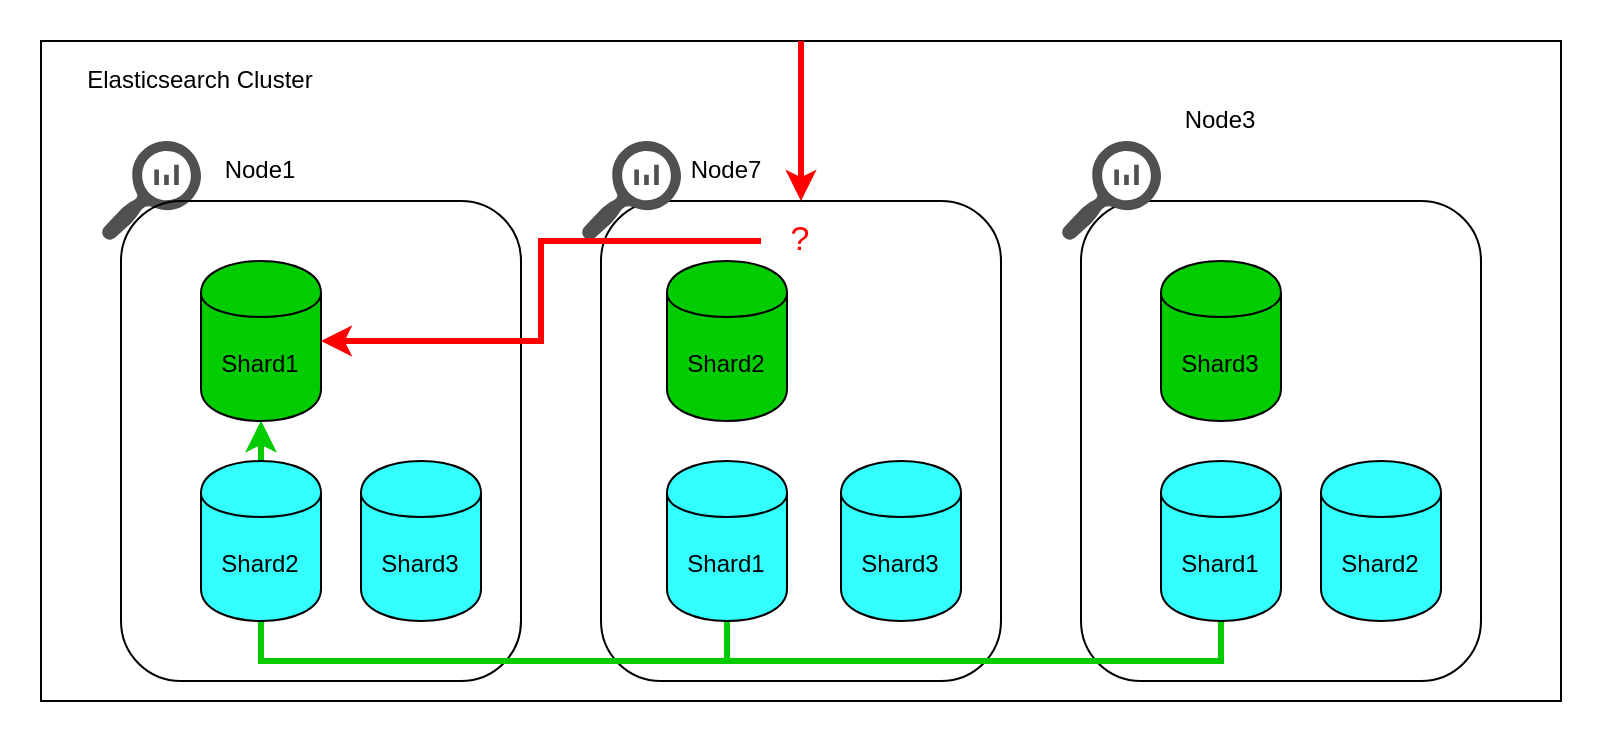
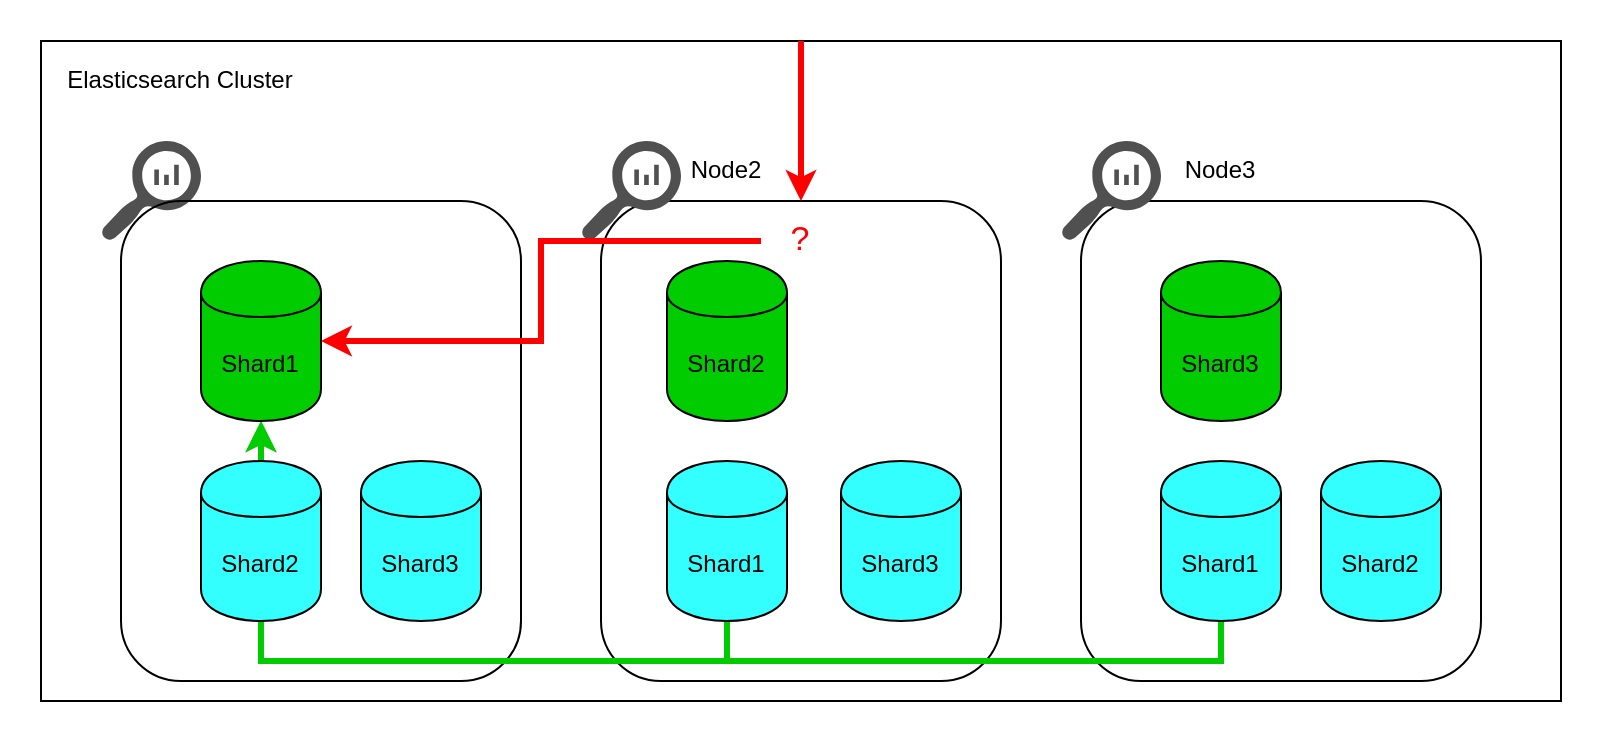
(201, 81) -> (181, 81)
(1221, 121) -> (1221, 171)
(261, 171) -> none
(727, 171) -> (727, 171)
